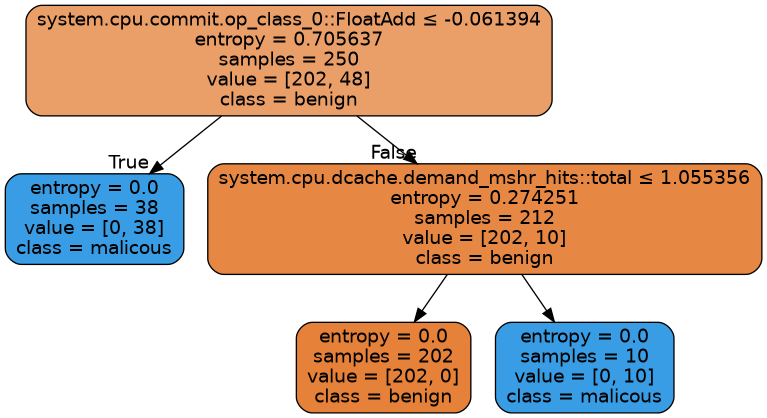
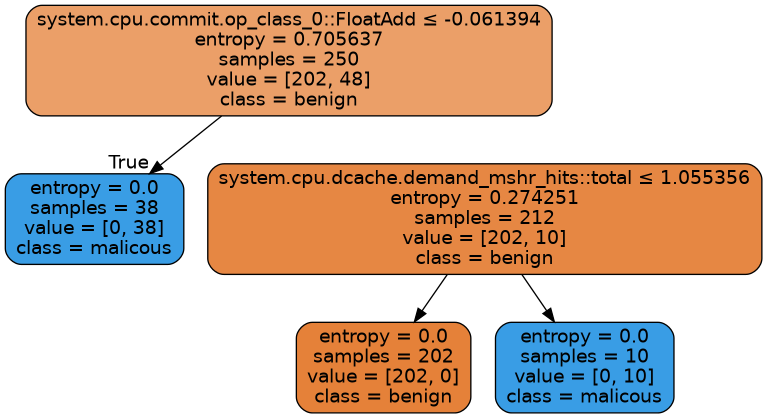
(382, 136) -> none
